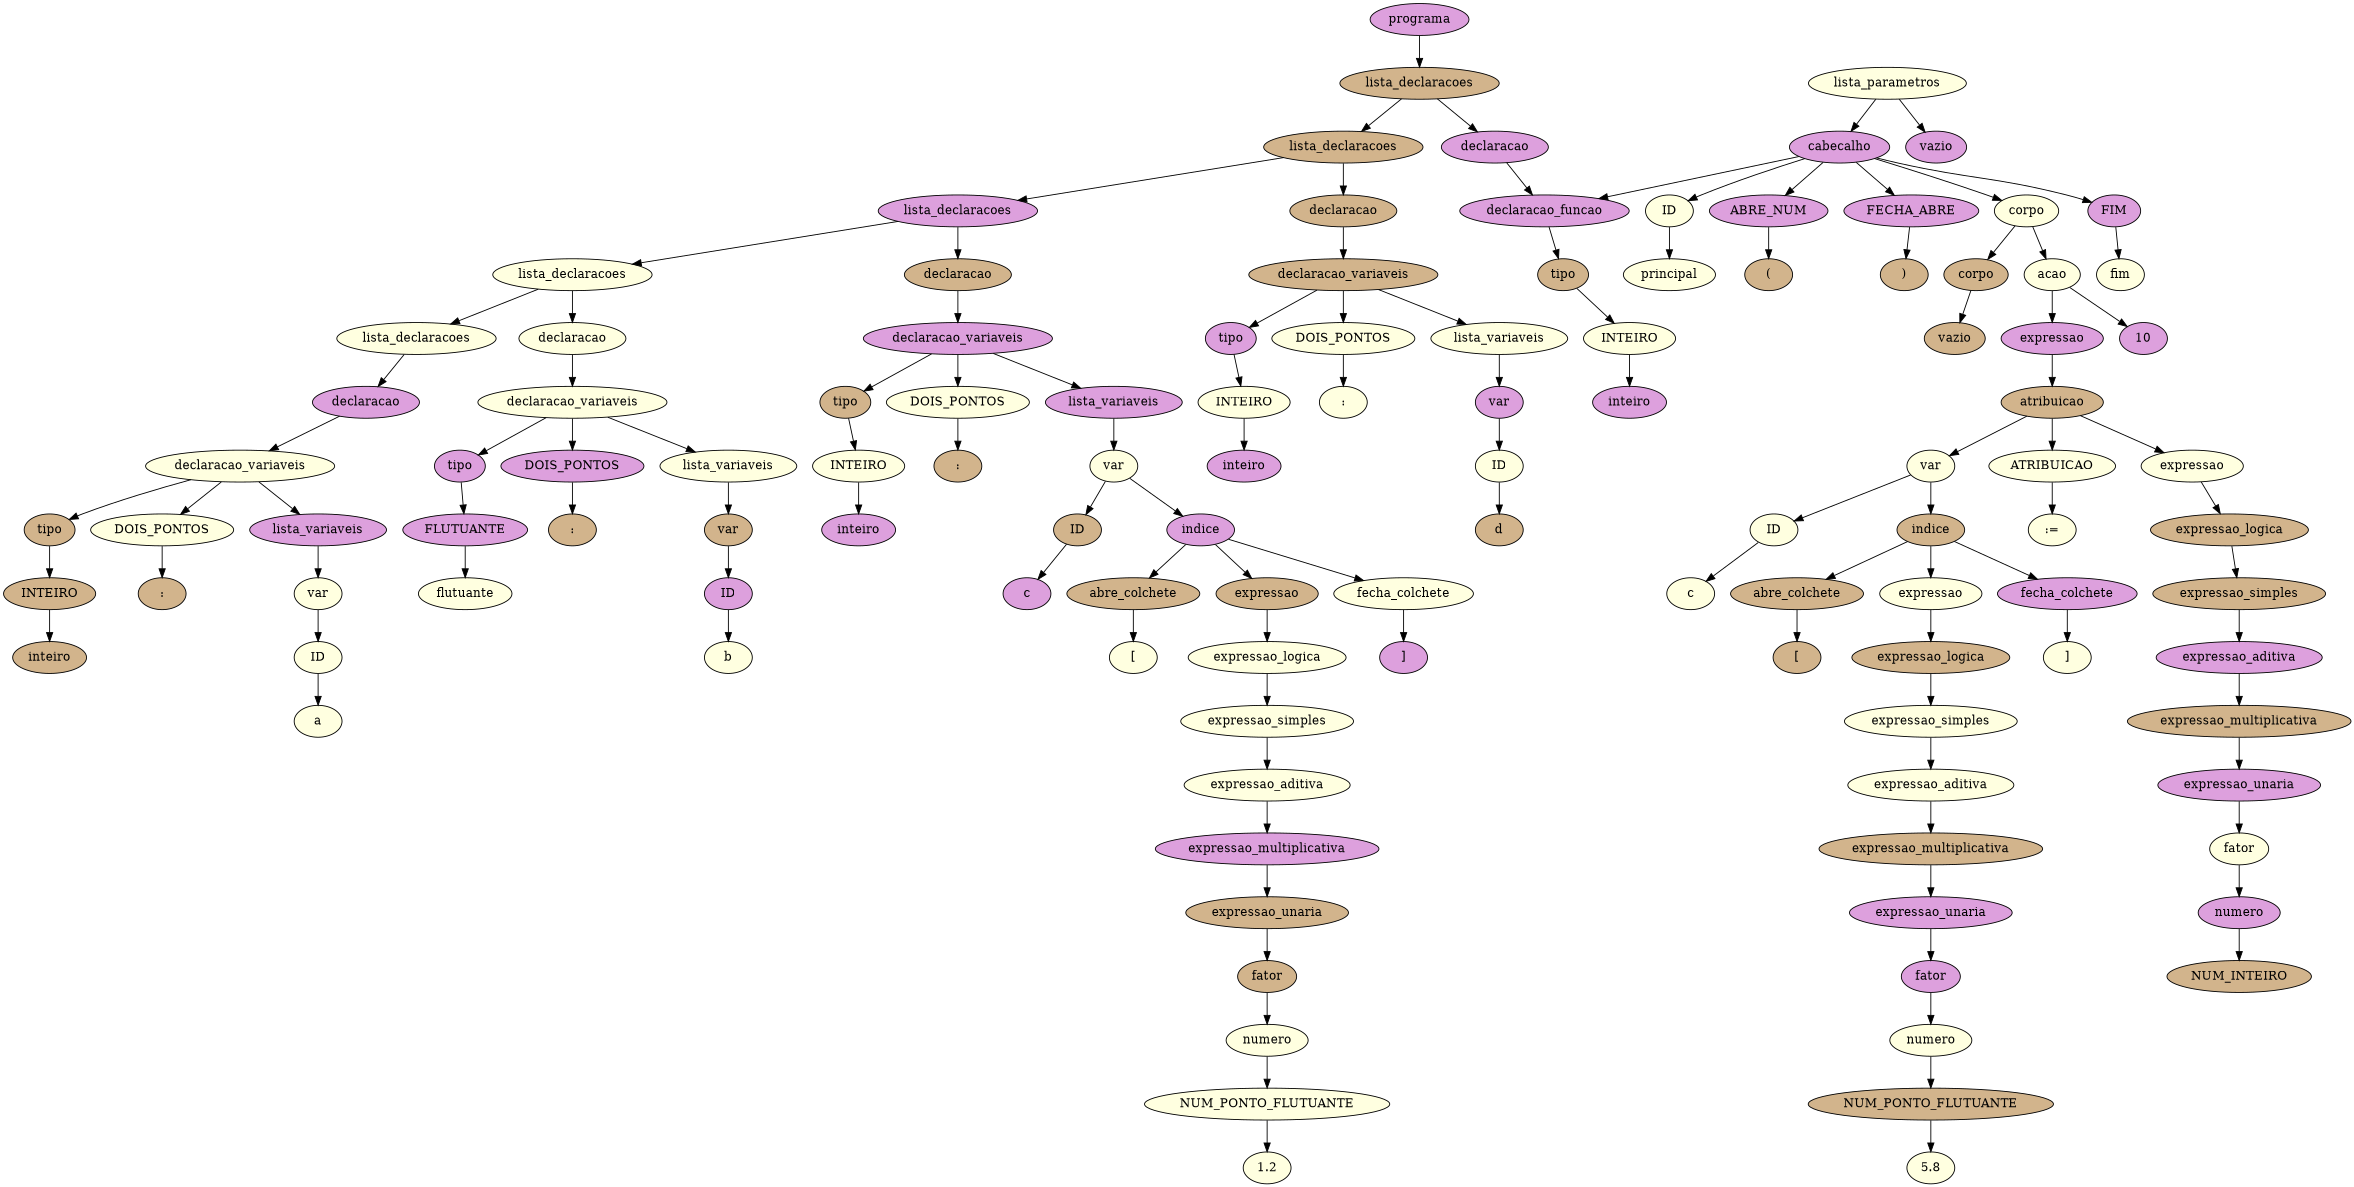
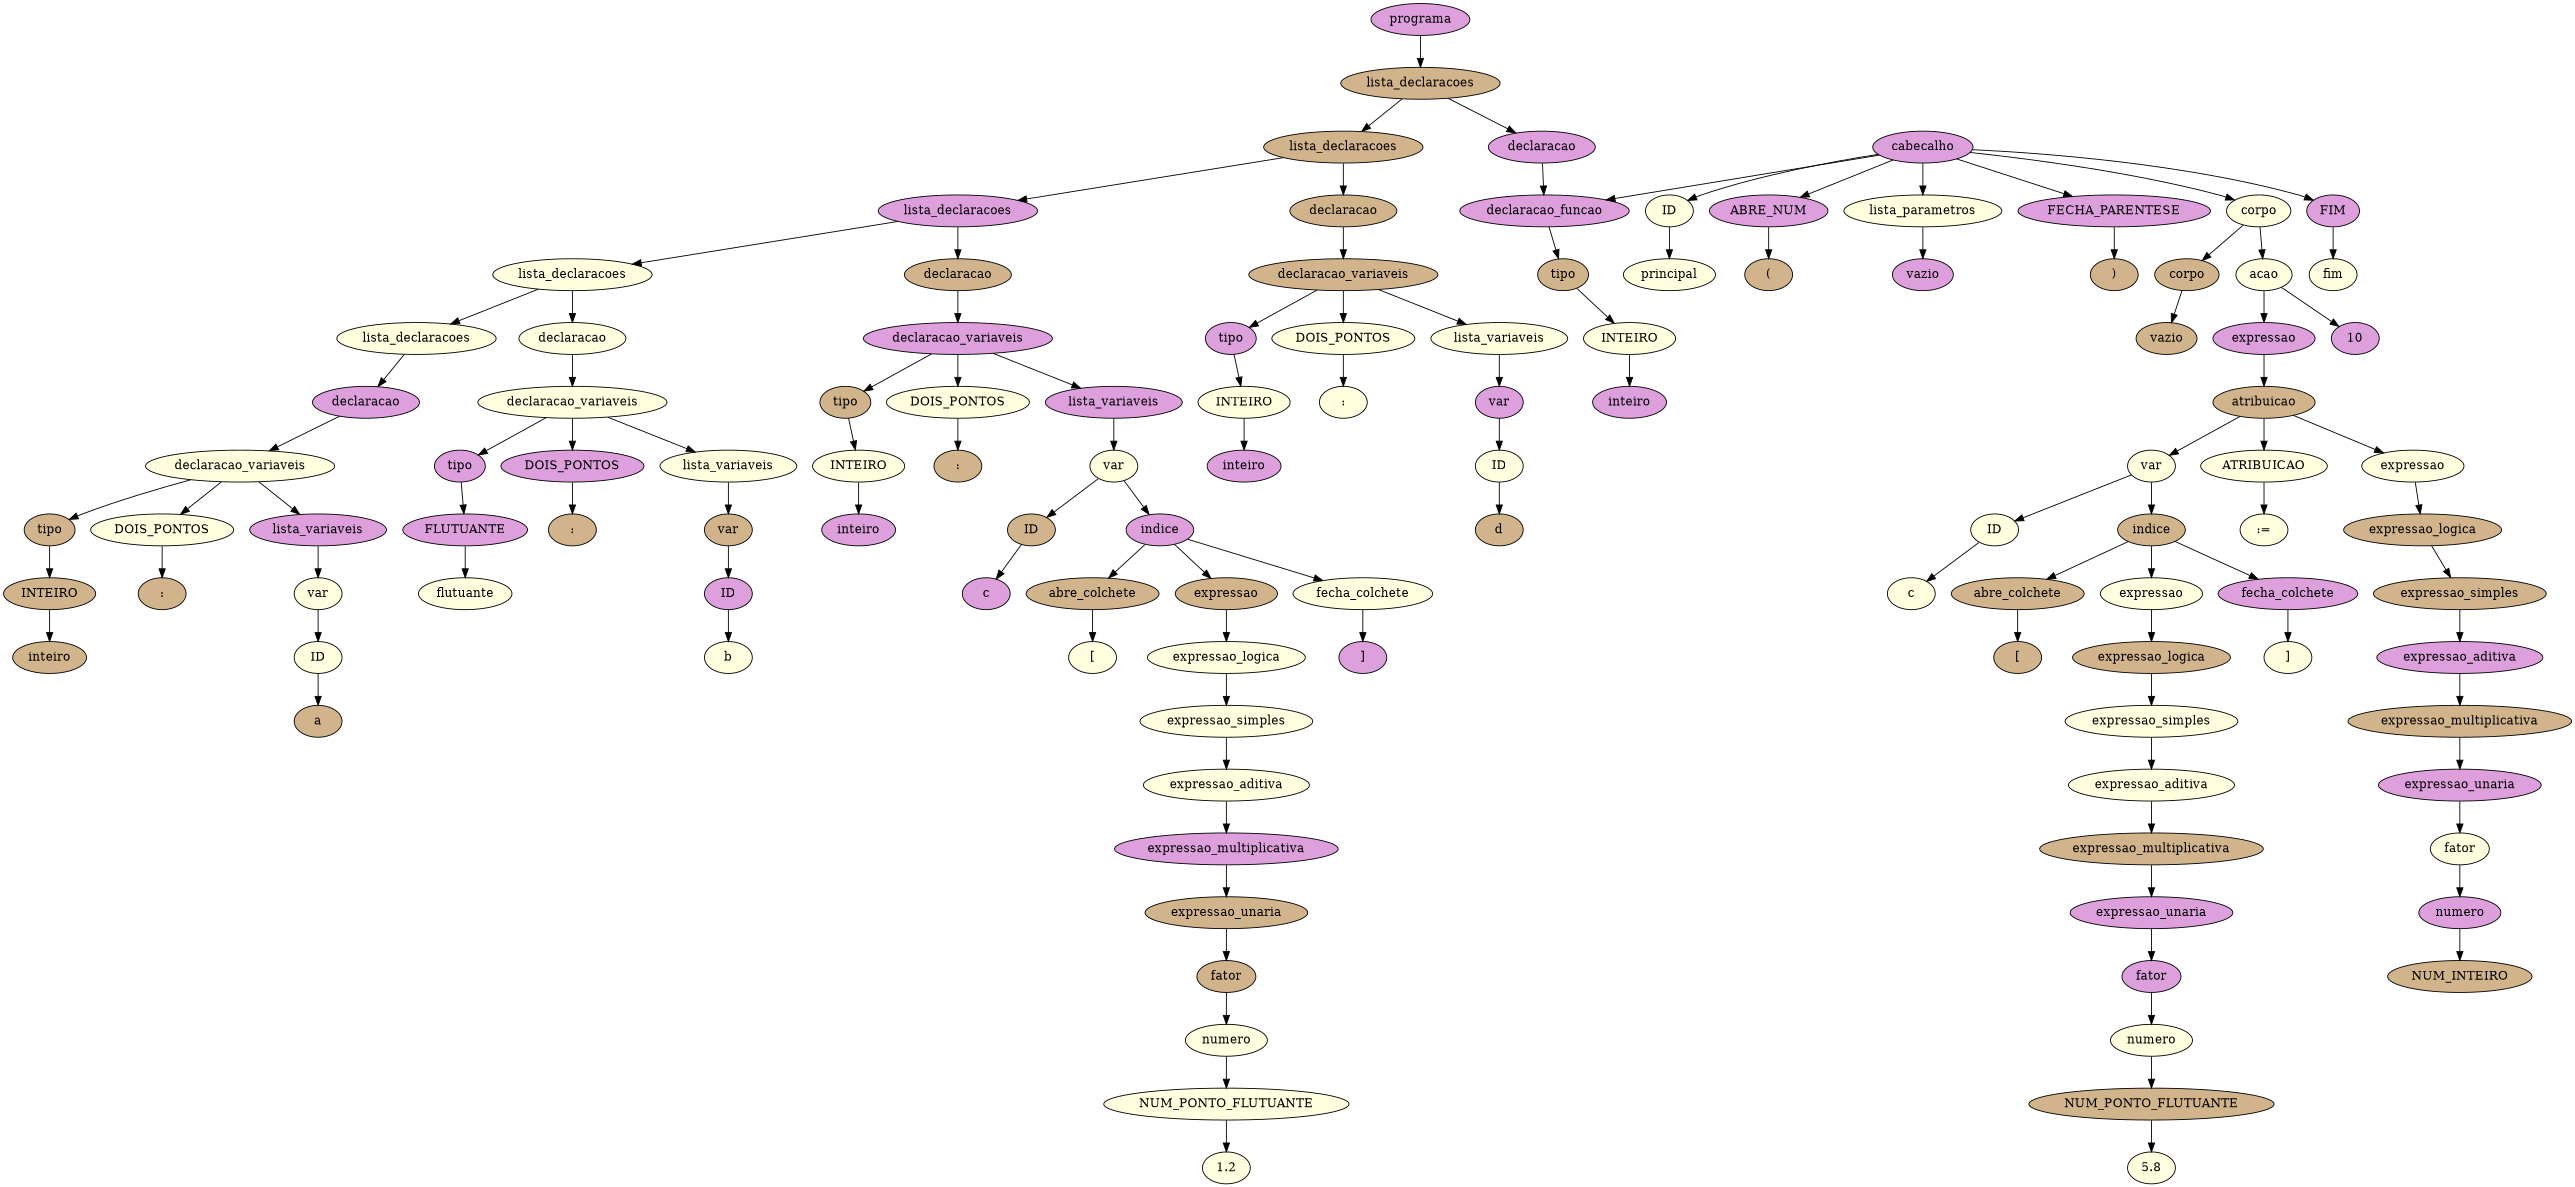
(1866, 112) -> (1923, 175)
(1911, 211) -> (2114, 211)
(318, 721) -> (318, 721)
